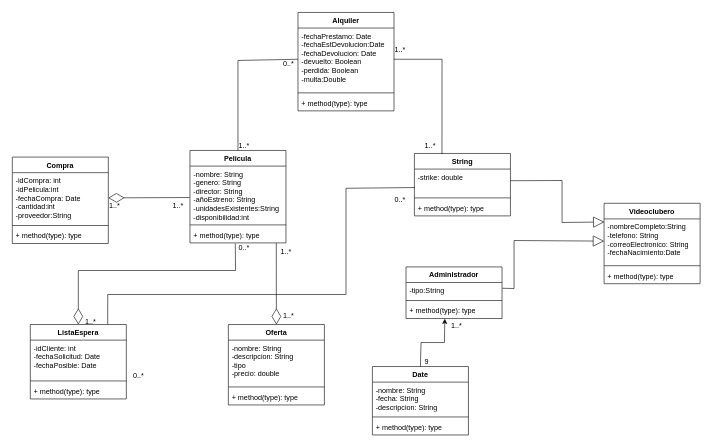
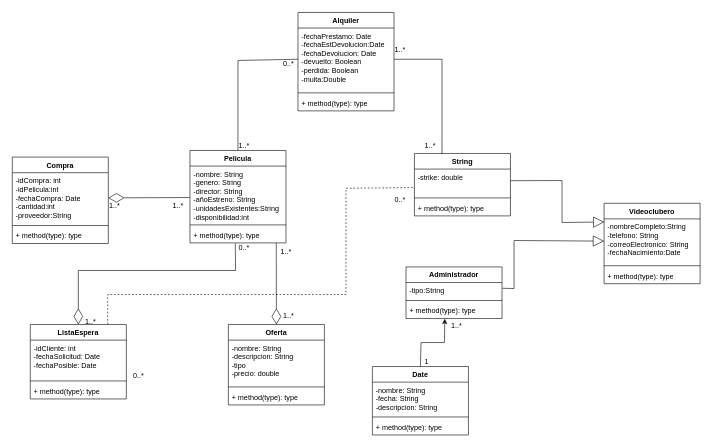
(298, 294) -> (298, 294)
(427, 362) -> (427, 362)
